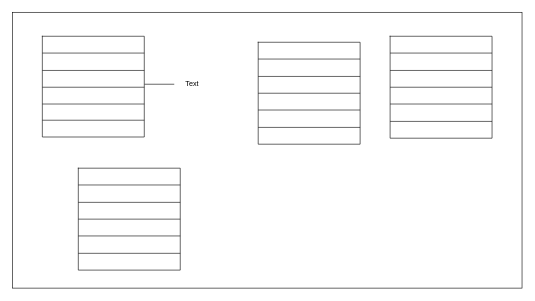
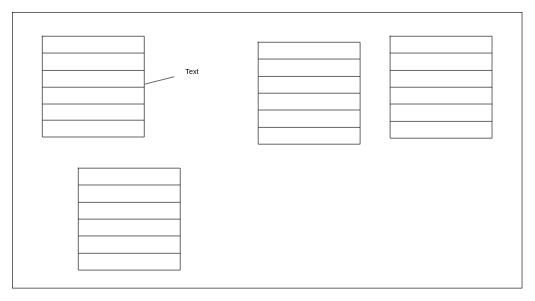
(192, 84) -> (192, 72)
